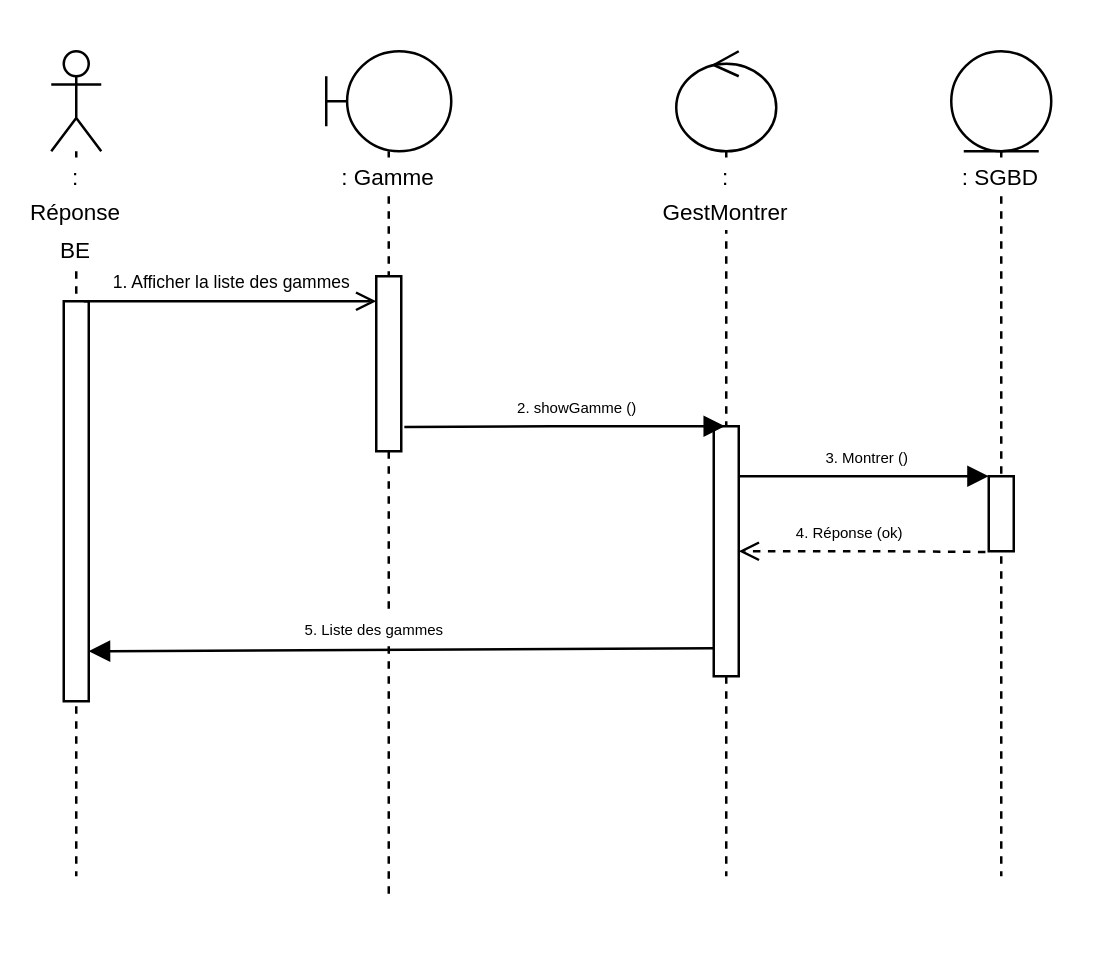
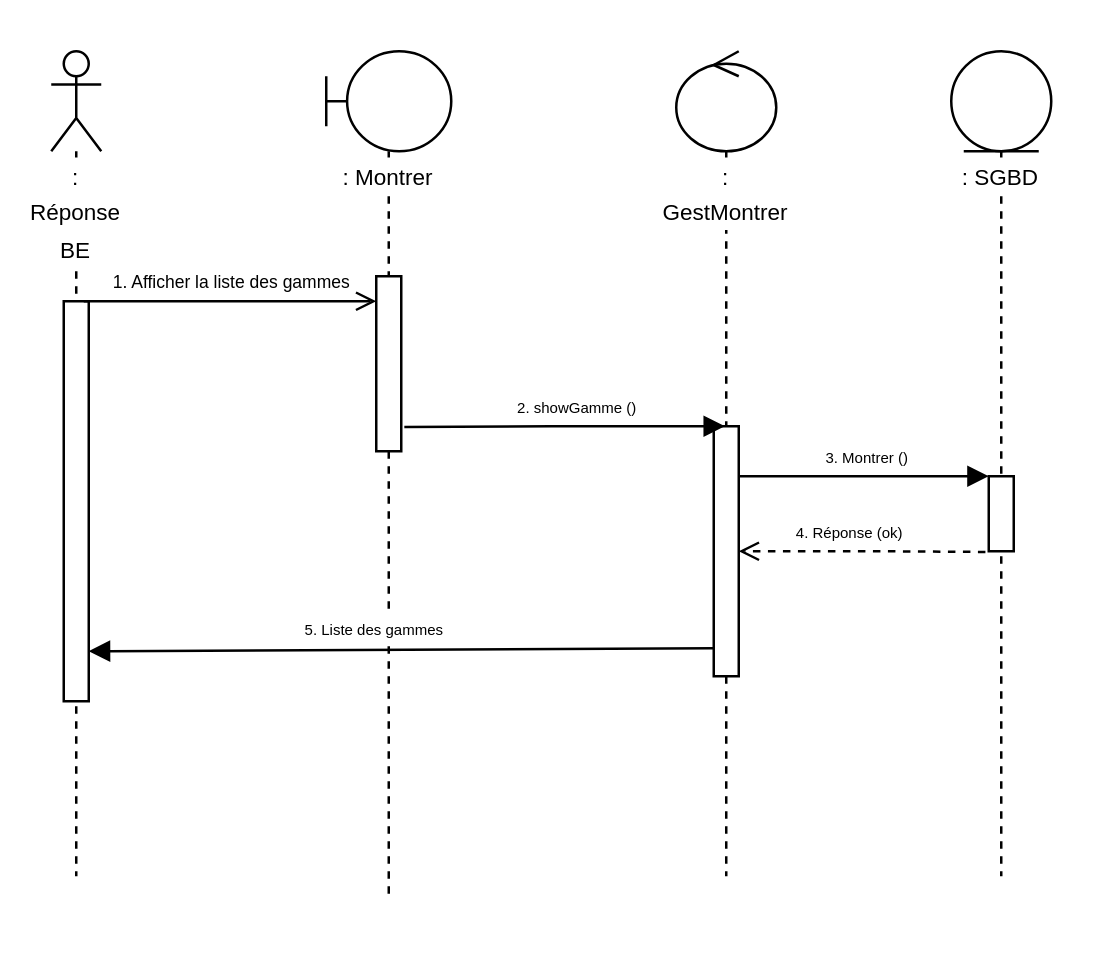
(389, 177) -> (389, 195)
